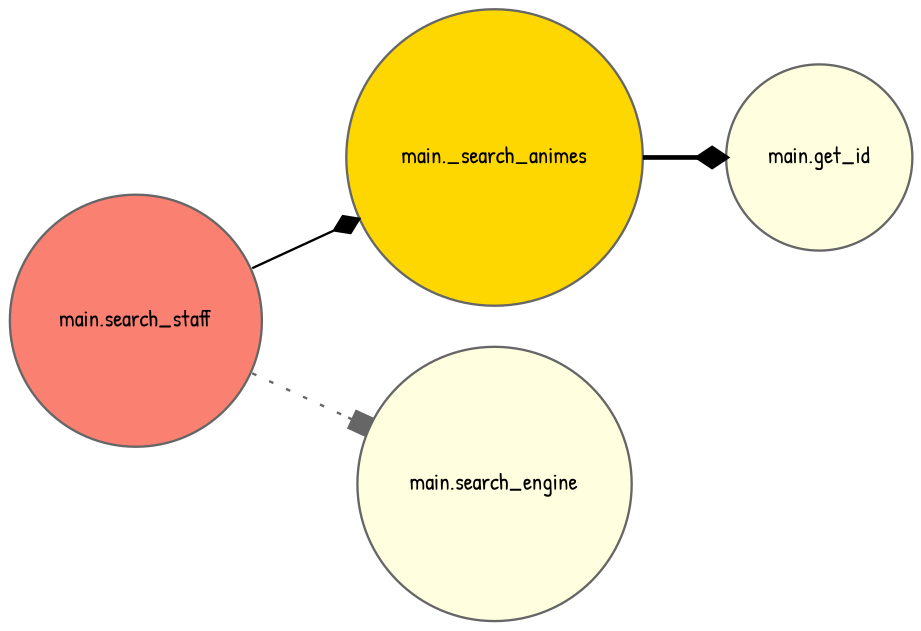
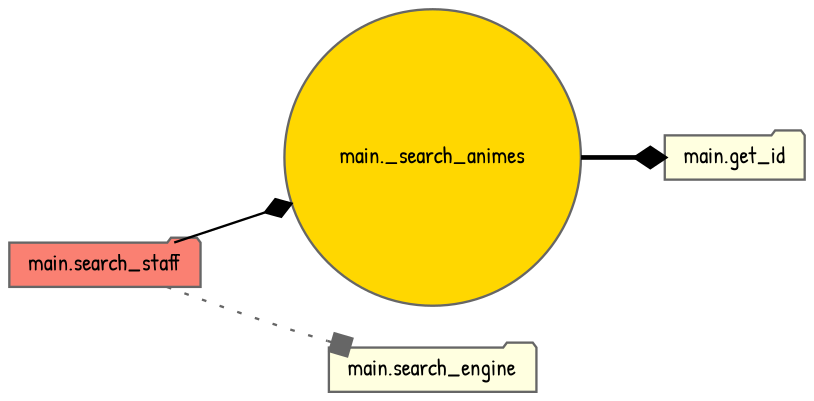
(819, 157) -> (735, 157)
(136, 321) -> (105, 265)
(495, 484) -> (433, 370)
